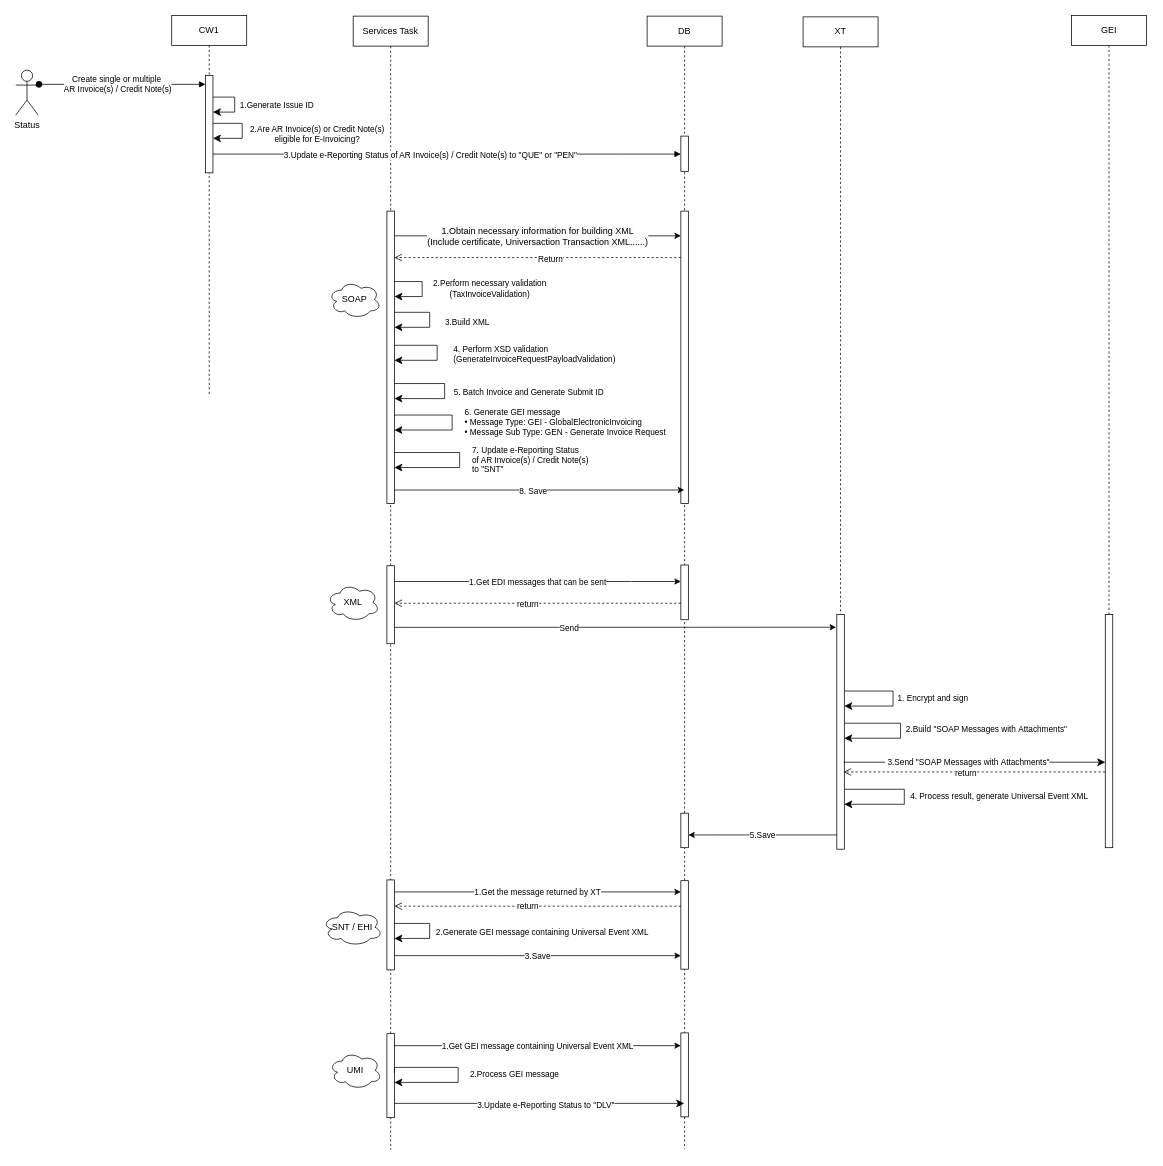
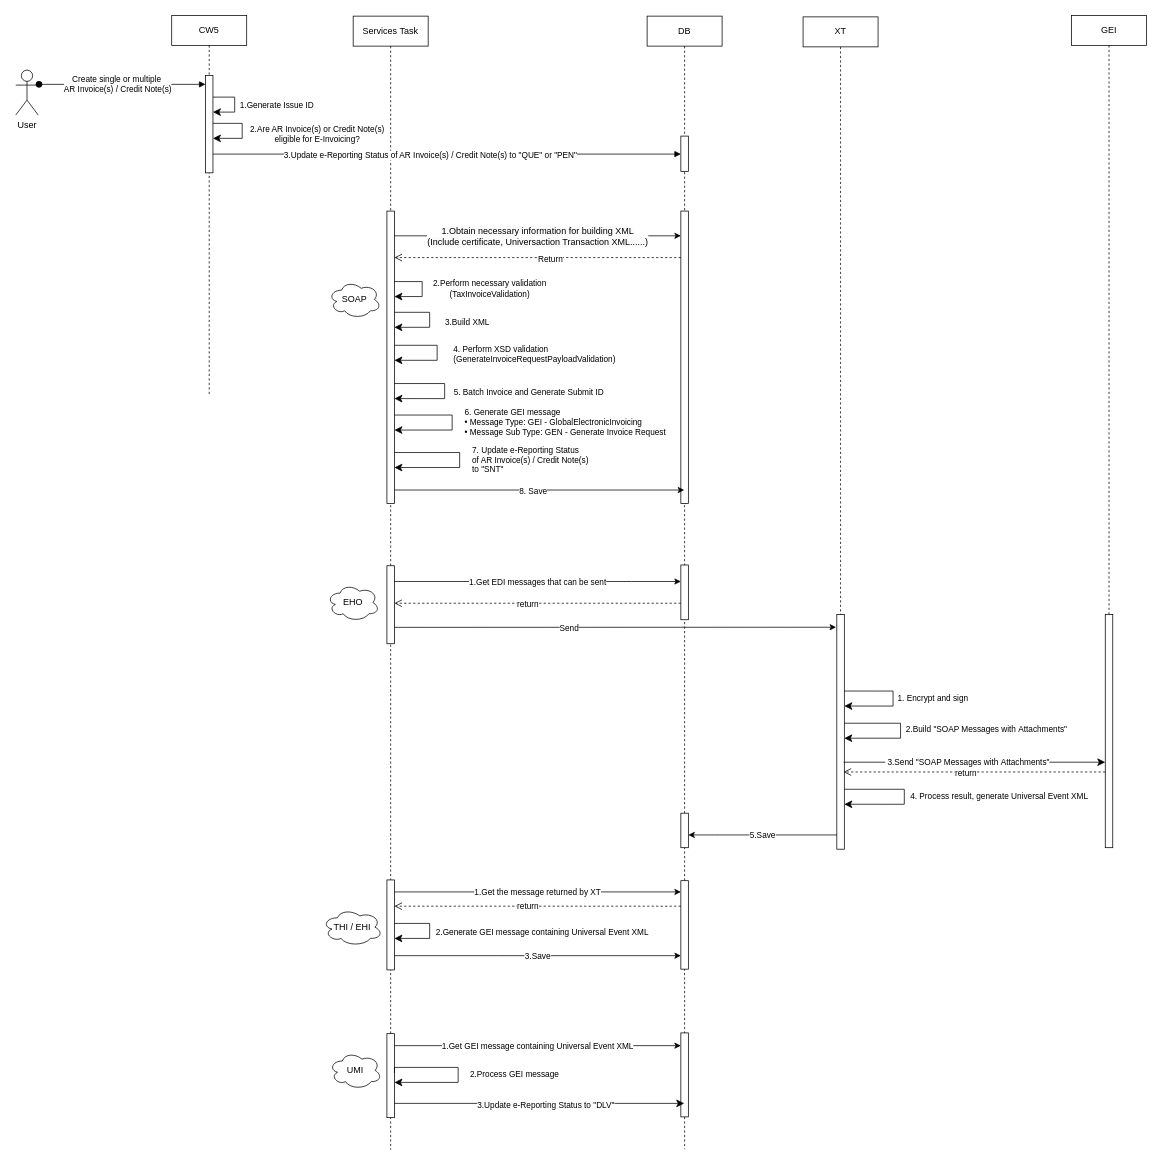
(209, 30) -> (209, 30)
(27, 126) -> (27, 126)
(353, 603) -> (353, 603)
(352, 927) -> (352, 927)
